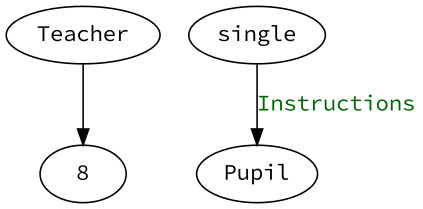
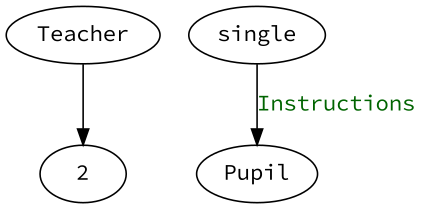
(83, 174) -> (83, 174)
